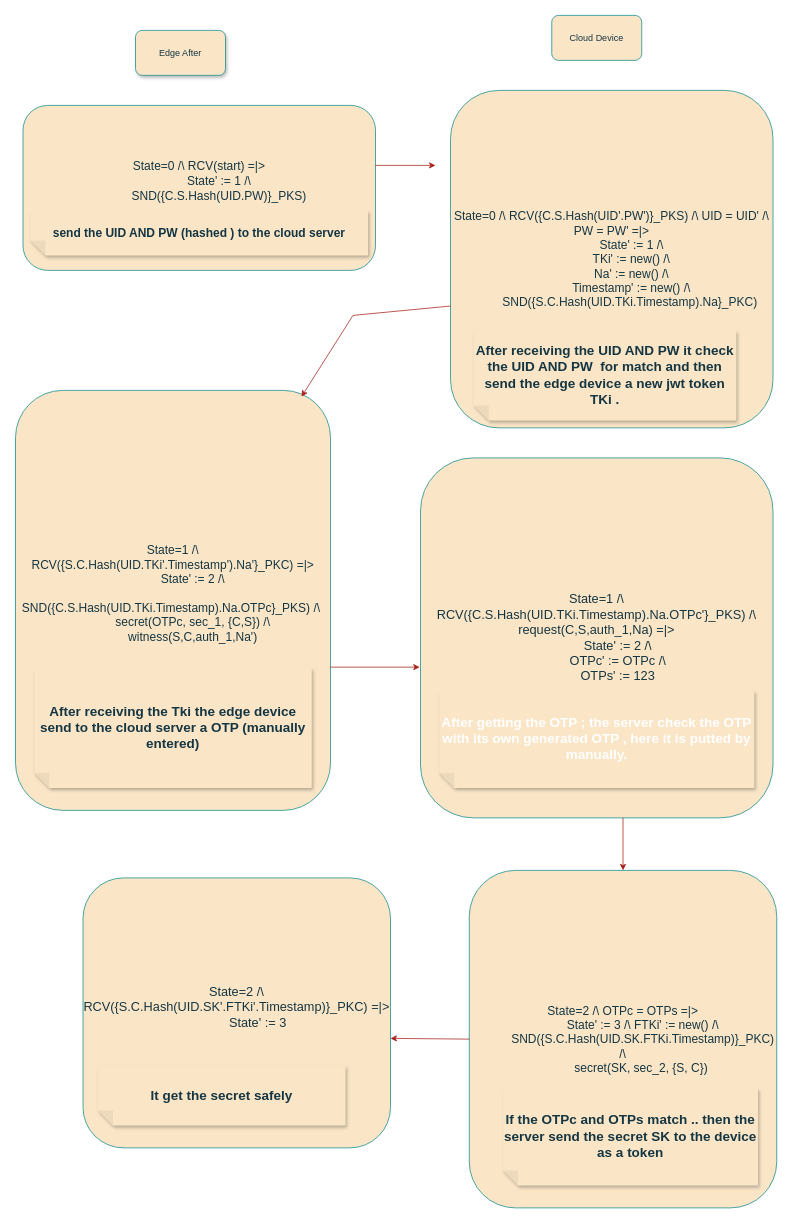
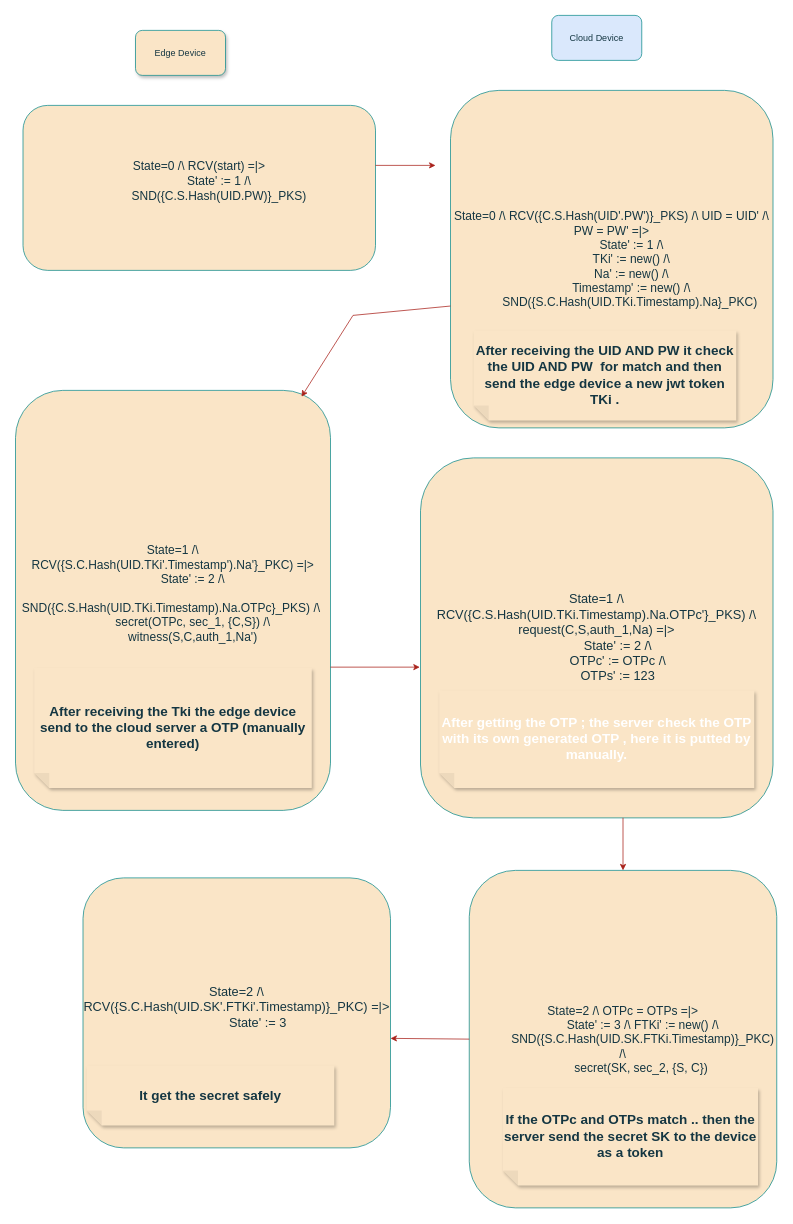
(597, 38) -> (597, 38)
(180, 53) -> (180, 53)
(199, 233) -> none
(222, 1095) -> (210, 1095)
